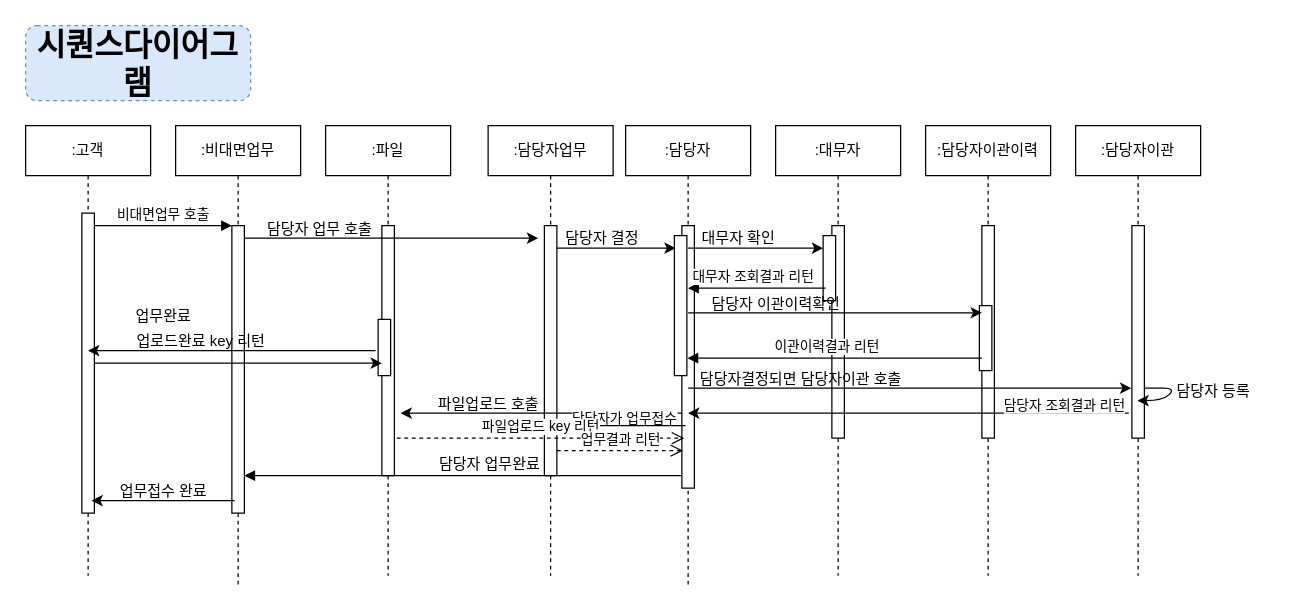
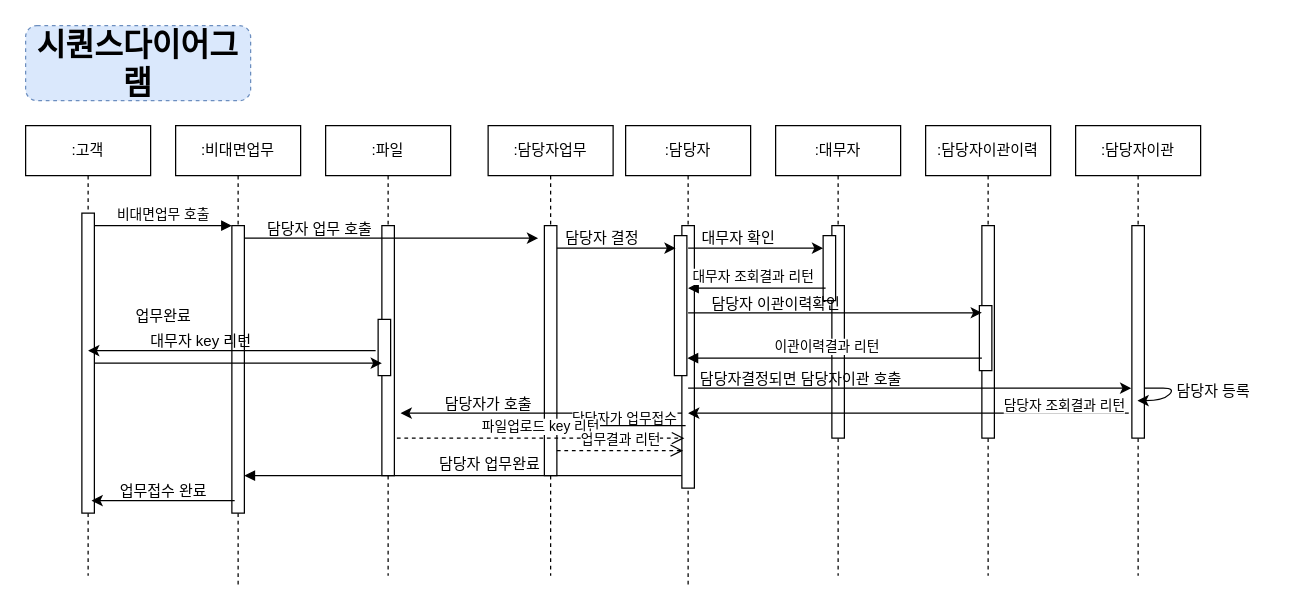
(201, 342) -> (201, 342)
(489, 404) -> (489, 404)
